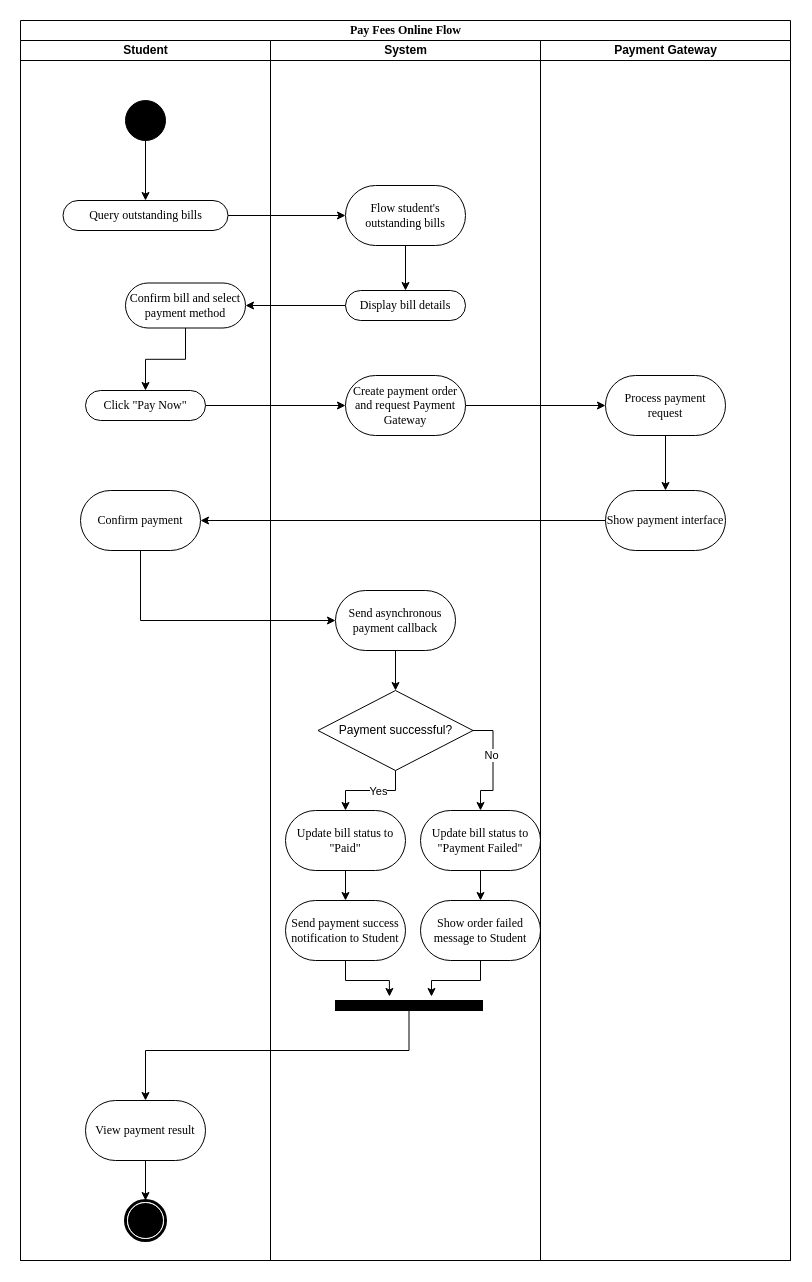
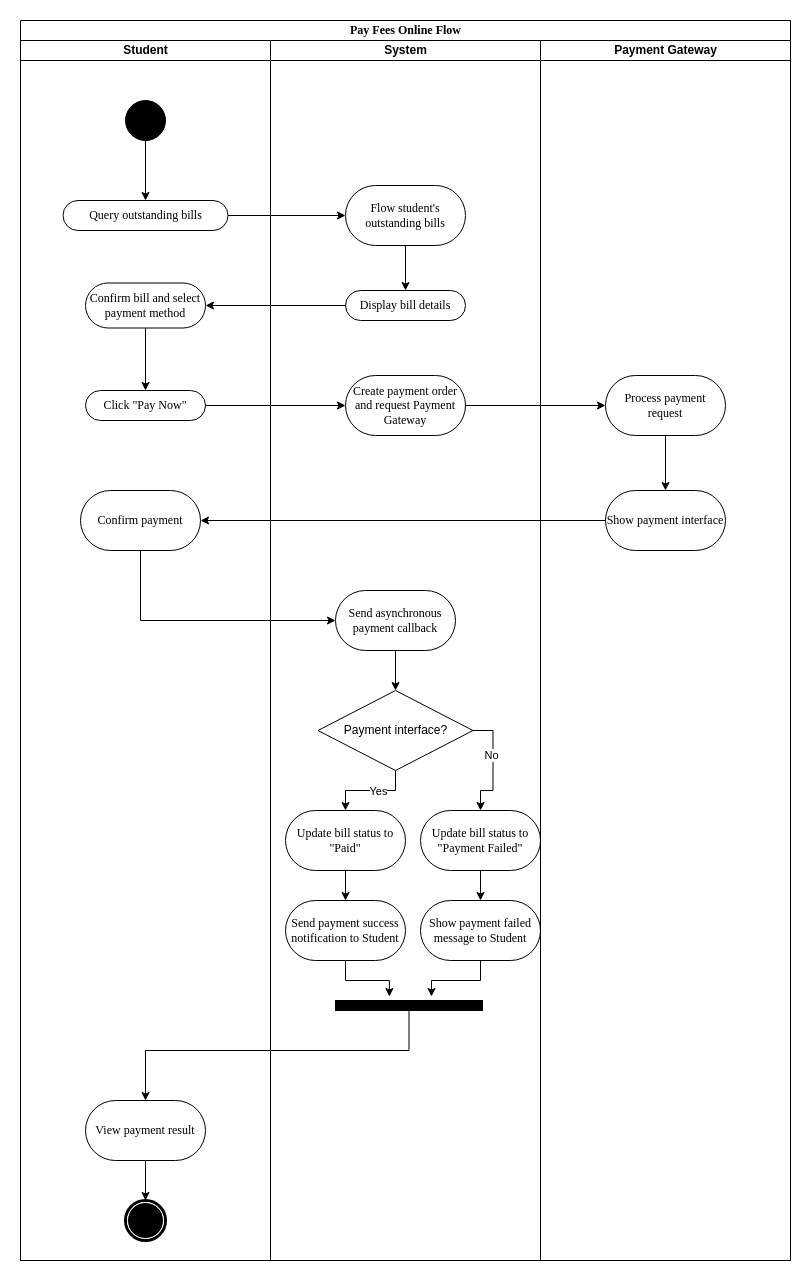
(186, 306) -> (146, 306)
(396, 731) -> (396, 731)
(481, 931) -> (481, 931)
